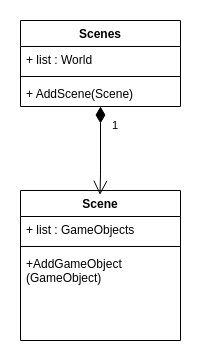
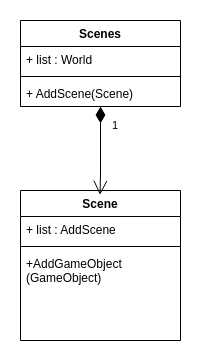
(84, 231) -> (74, 231)
